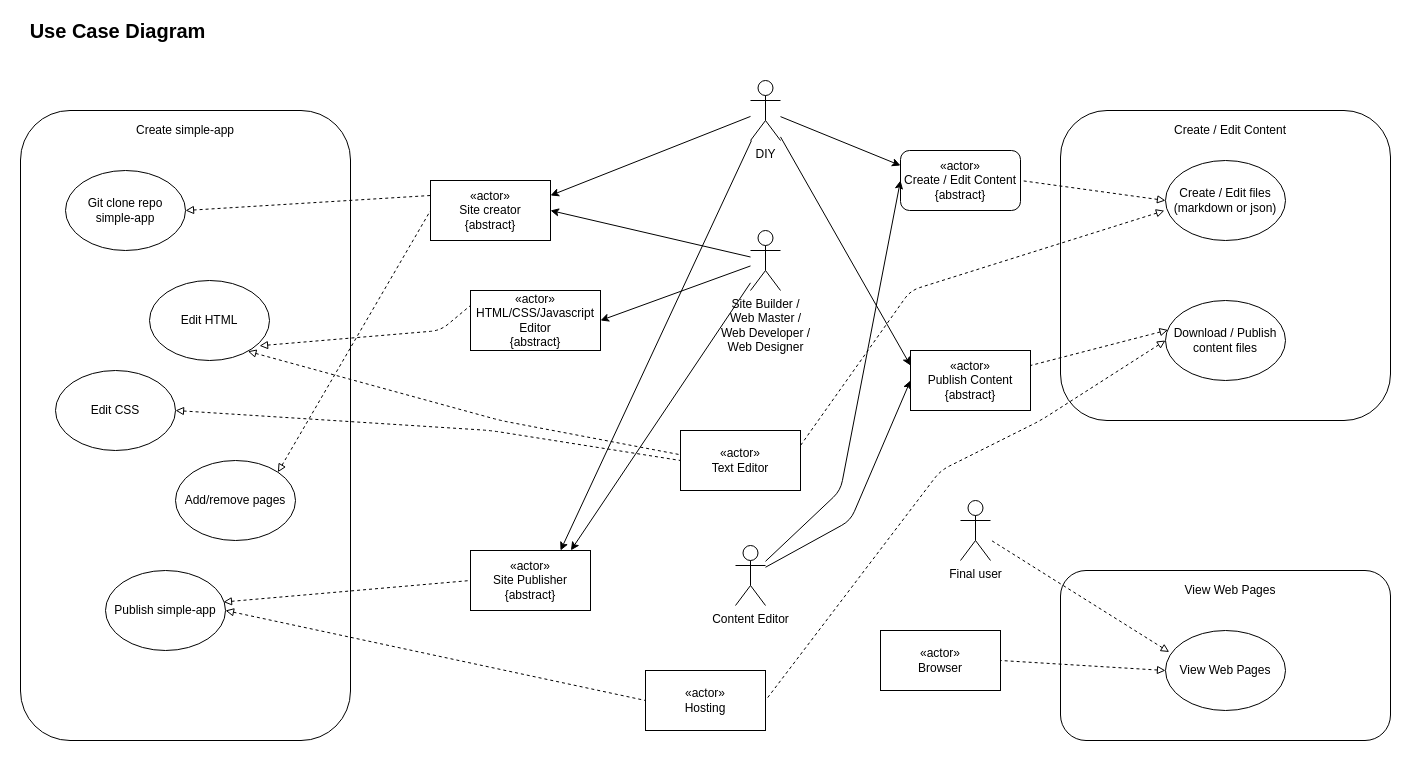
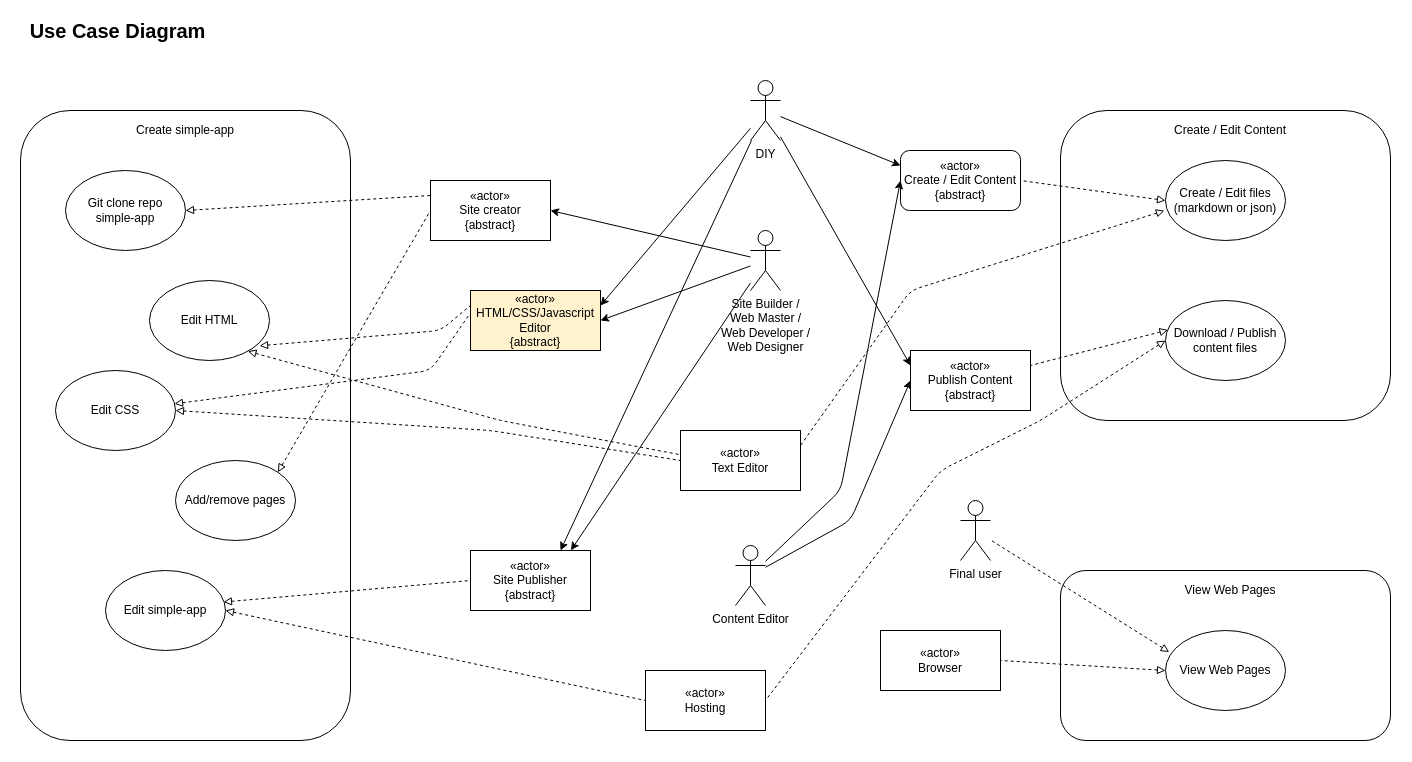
(653, 155) -> none
none -> (678, 214)
(536, 321) -> (536, 321)
none -> (335, 383)
(166, 611) -> (166, 611)
